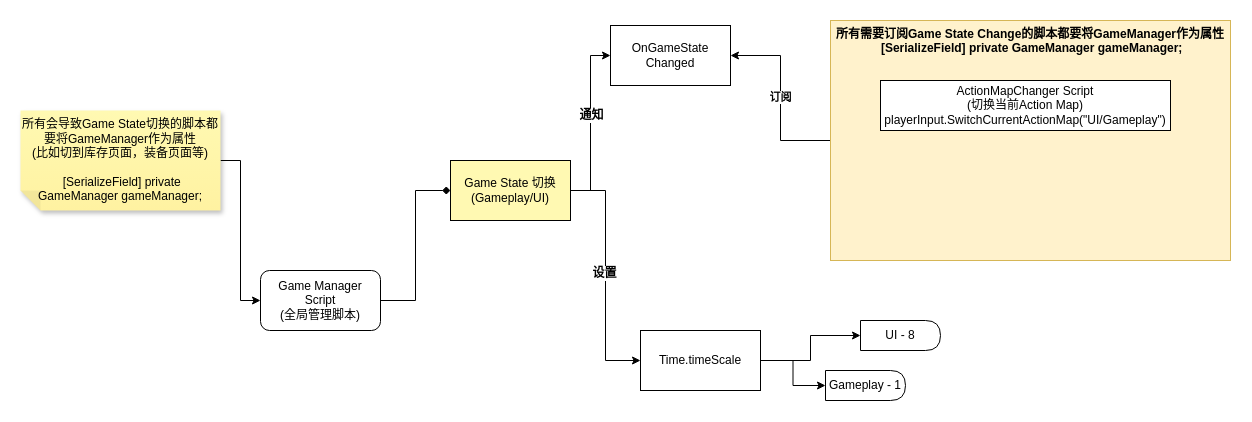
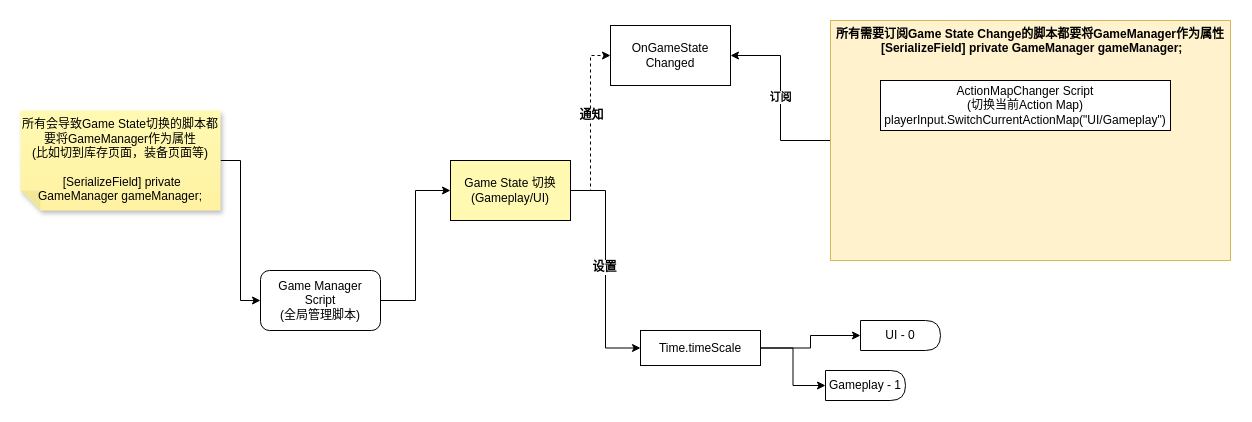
(591, 156) -> (591, 156)
(442, 191) -> (442, 191)
(901, 336) -> (901, 336)
(701, 361) -> (701, 348)
